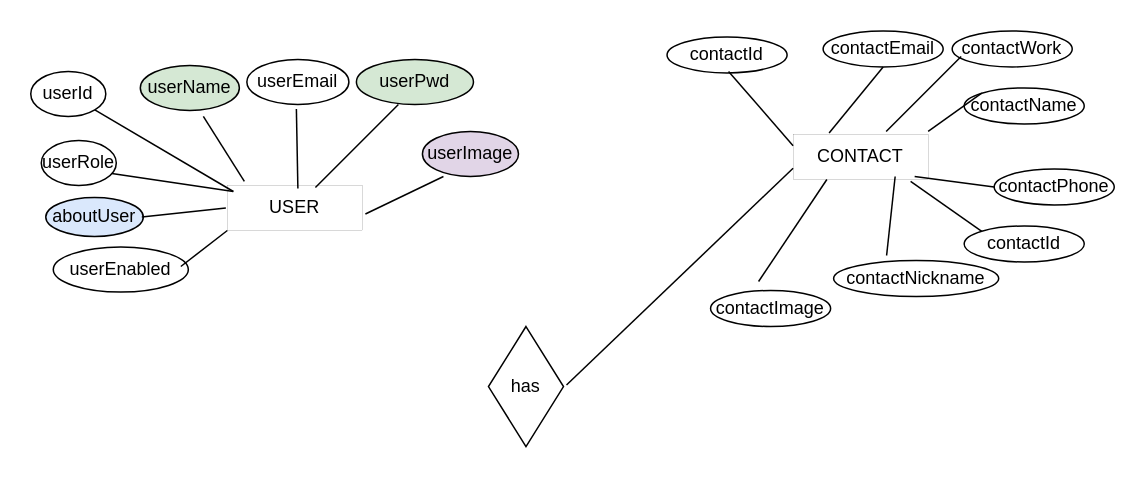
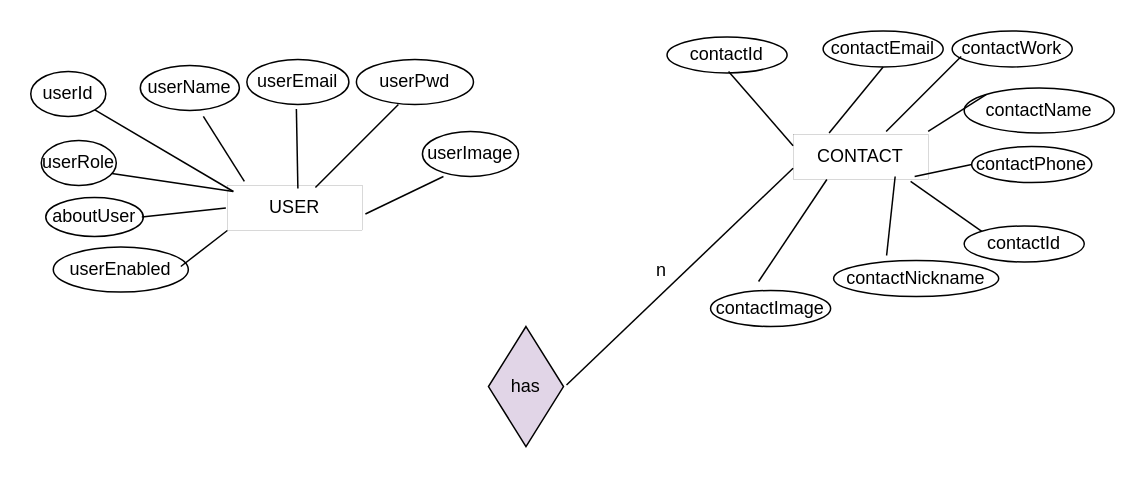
(415, 82) -> (415, 82)
(190, 88) -> (190, 88)
(1024, 106) -> (1039, 110)
(470, 154) -> (470, 154)
(1054, 187) -> (1031, 164)
(95, 217) -> (95, 217)
none -> (661, 271)
(526, 386) -> (526, 386)
